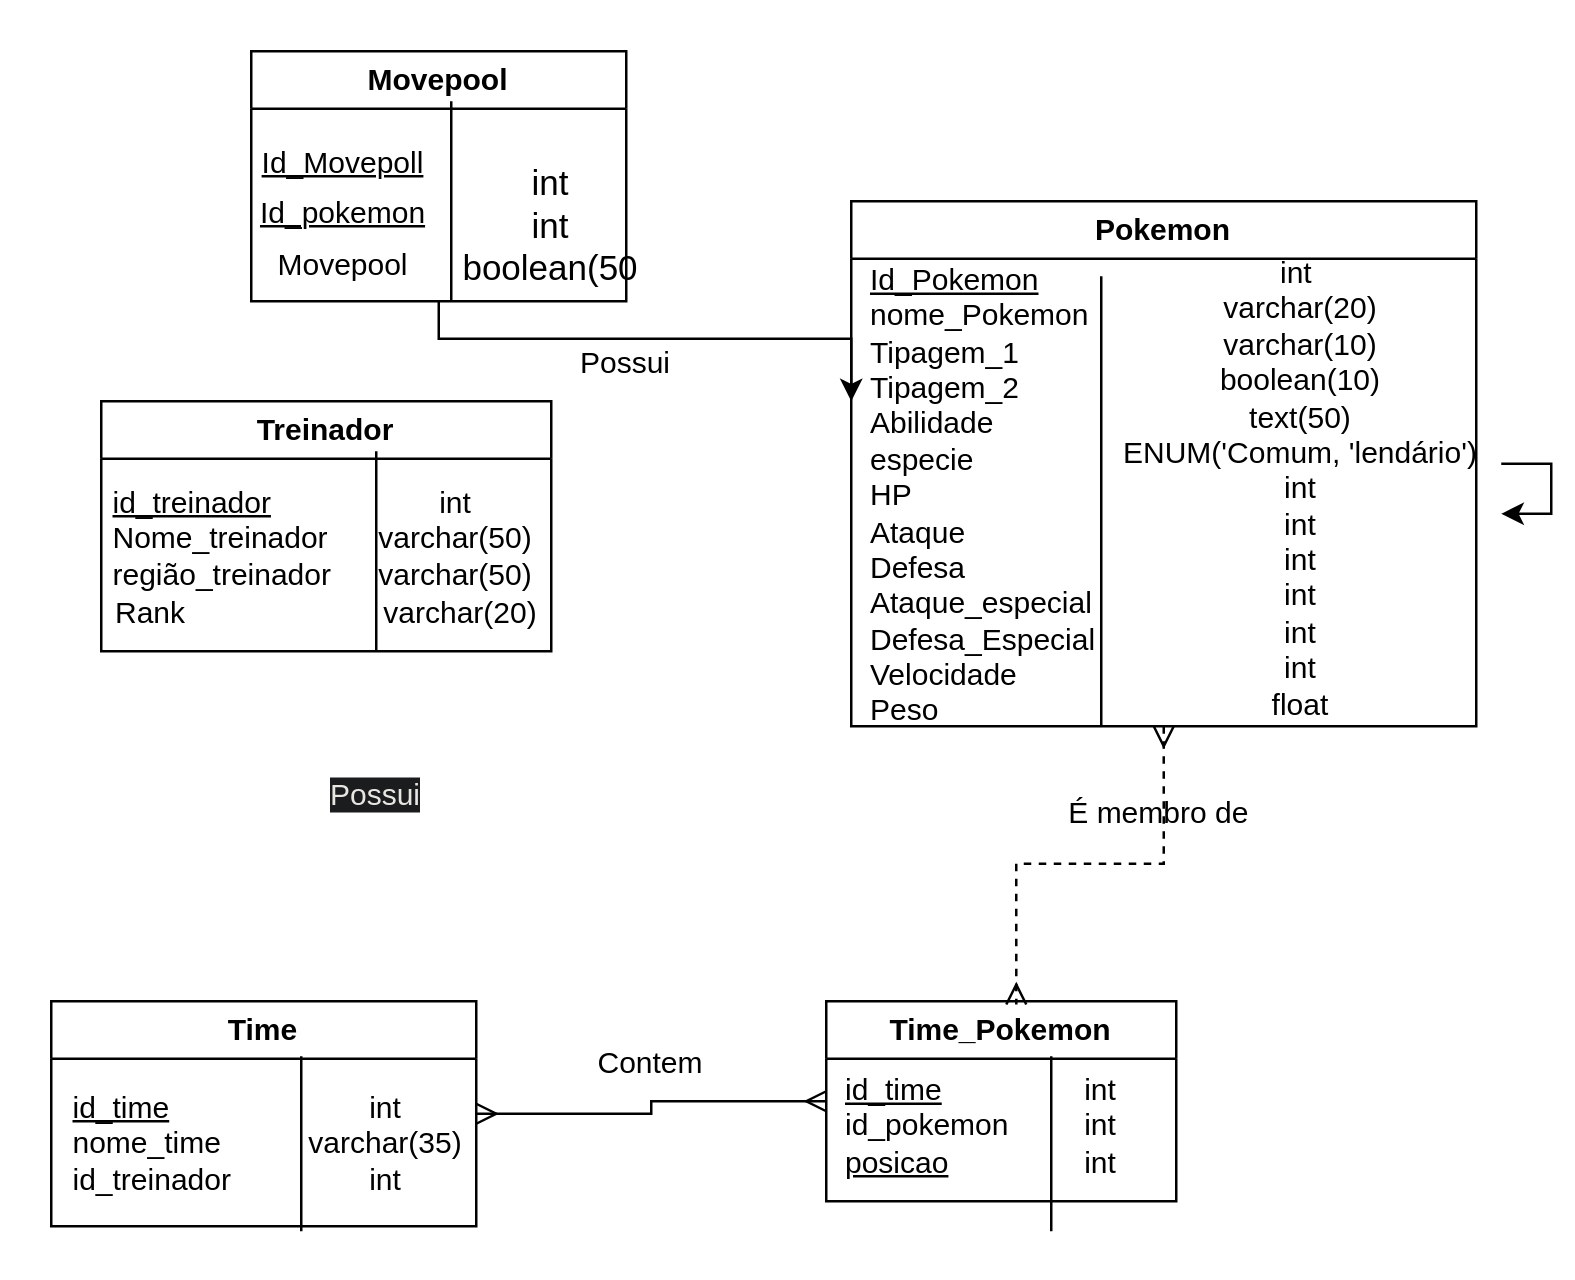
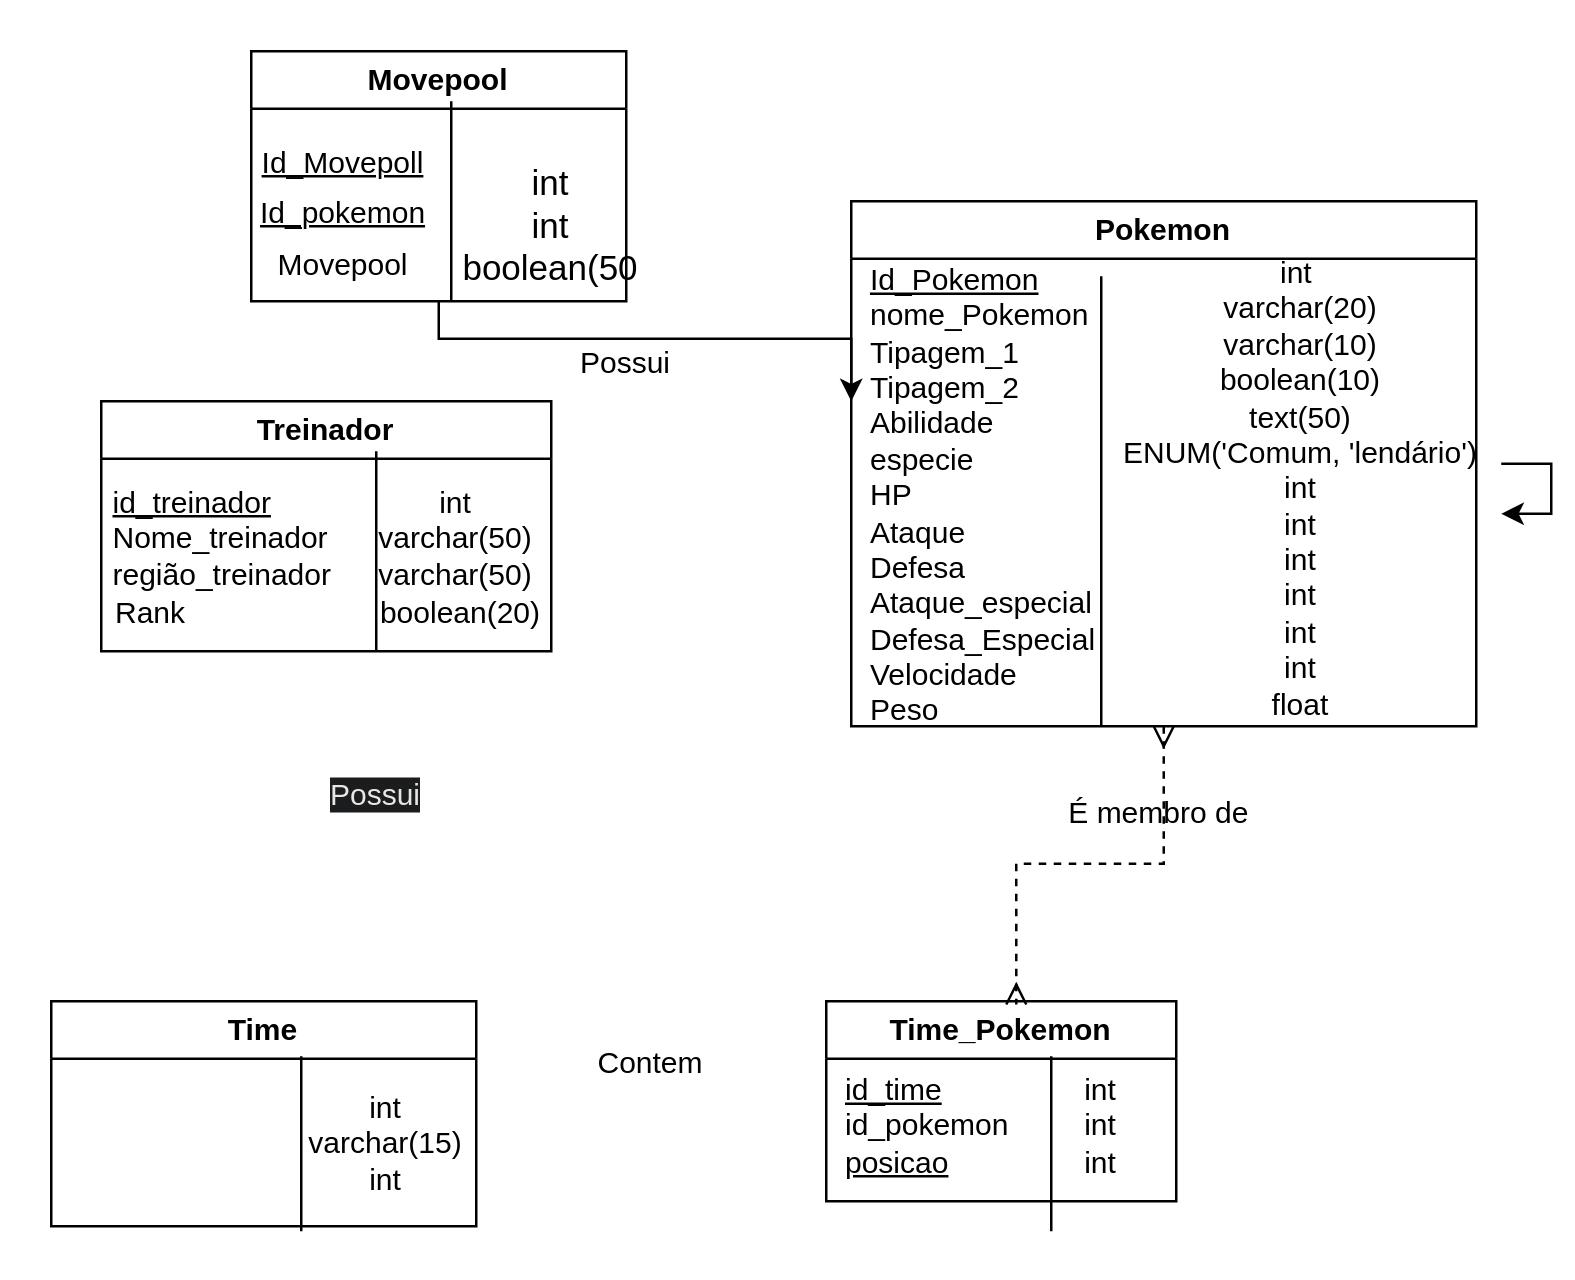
(461, 614) -> (461, 614)
(651, 1108) -> none
(144, 1144) -> none
(386, 1144) -> (386, 1144)
